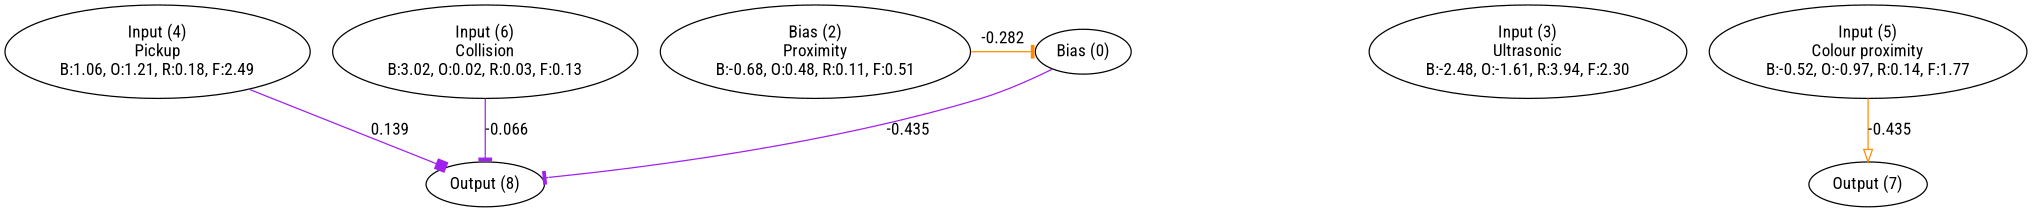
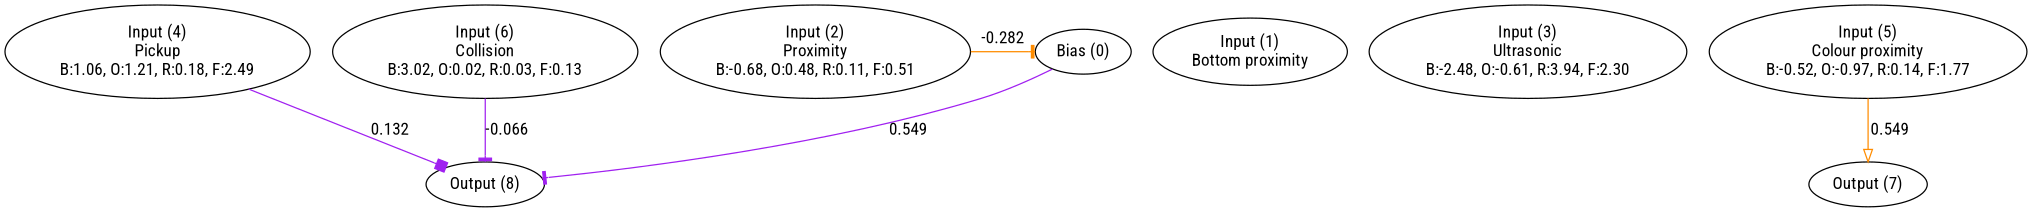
(815, 52) -> (815, 52)
none -> (1250, 52)
(1528, 52) -> (1528, 52)
(390, 130) -> (390, 130)
(908, 130) -> (908, 130)
(1890, 130) -> (1890, 130)
